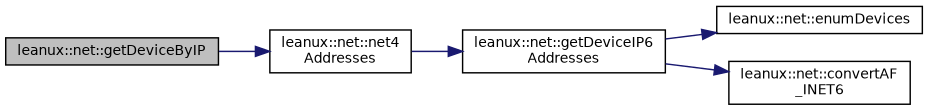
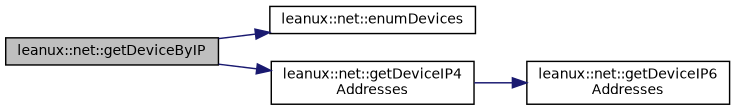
(684, 37) -> (237, 36)
(341, 51) -> (373, 83)
(820, 83) -> none
